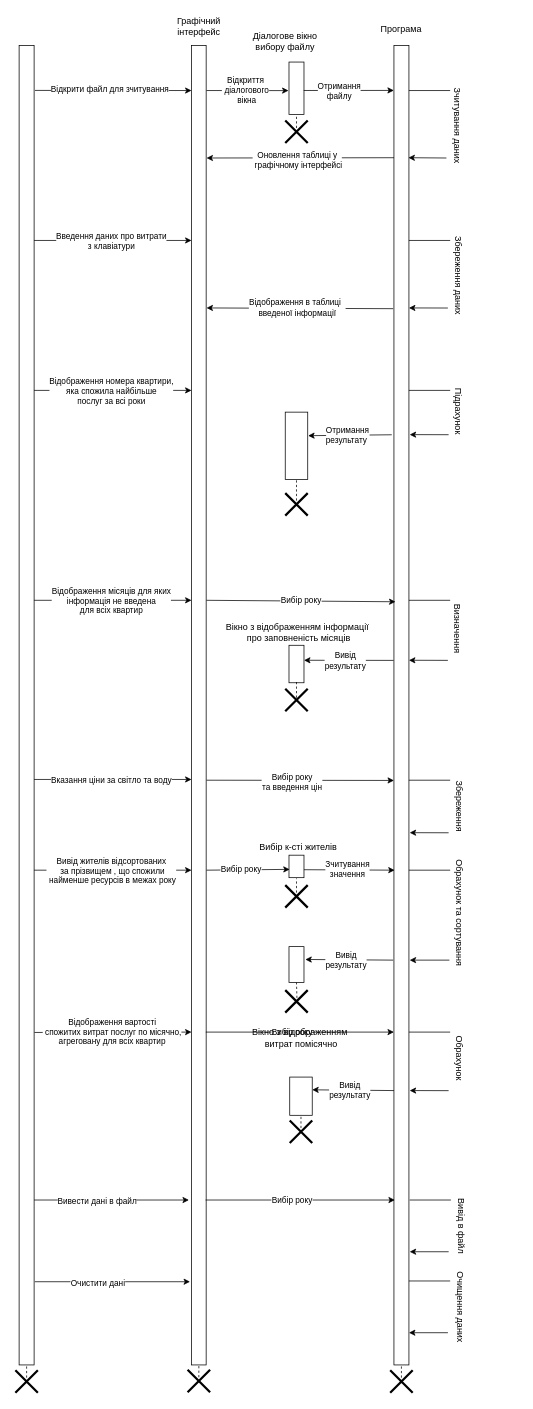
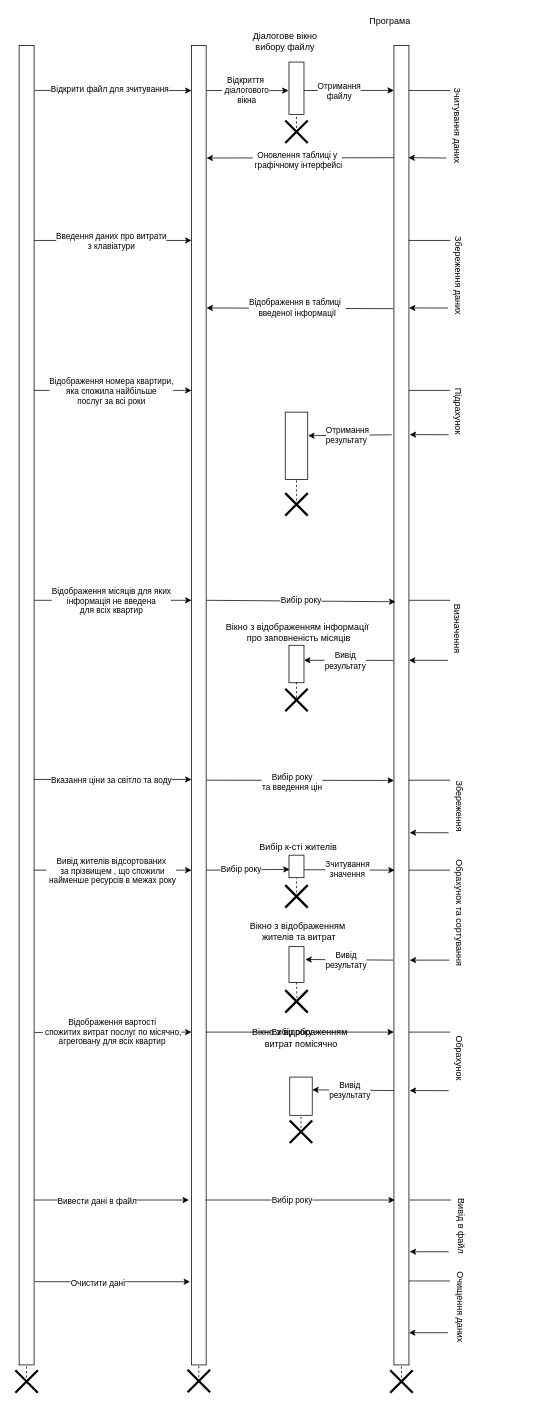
(199, 27) -> none
(402, 29) -> (390, 21)
none -> (299, 932)
